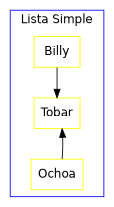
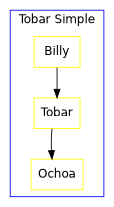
(57, 20) -> (57, 20)
(63, 148) -> (51, 140)
